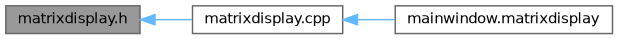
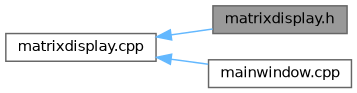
(174, 20) -> (192, 32)
(504, 20) -> (280, 74)
